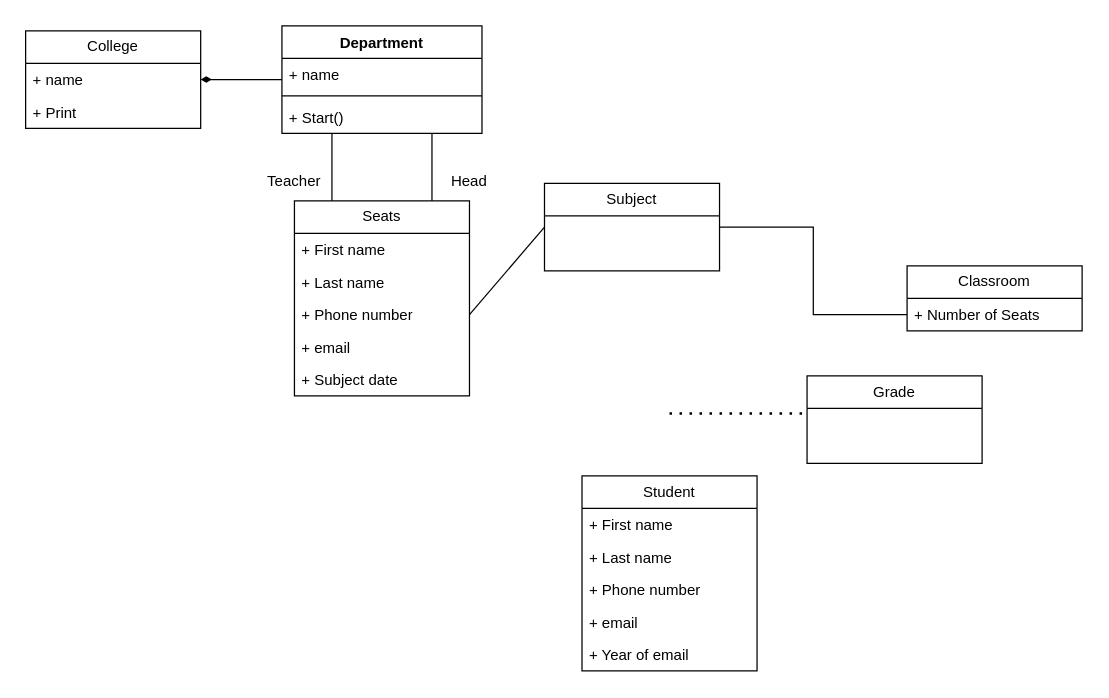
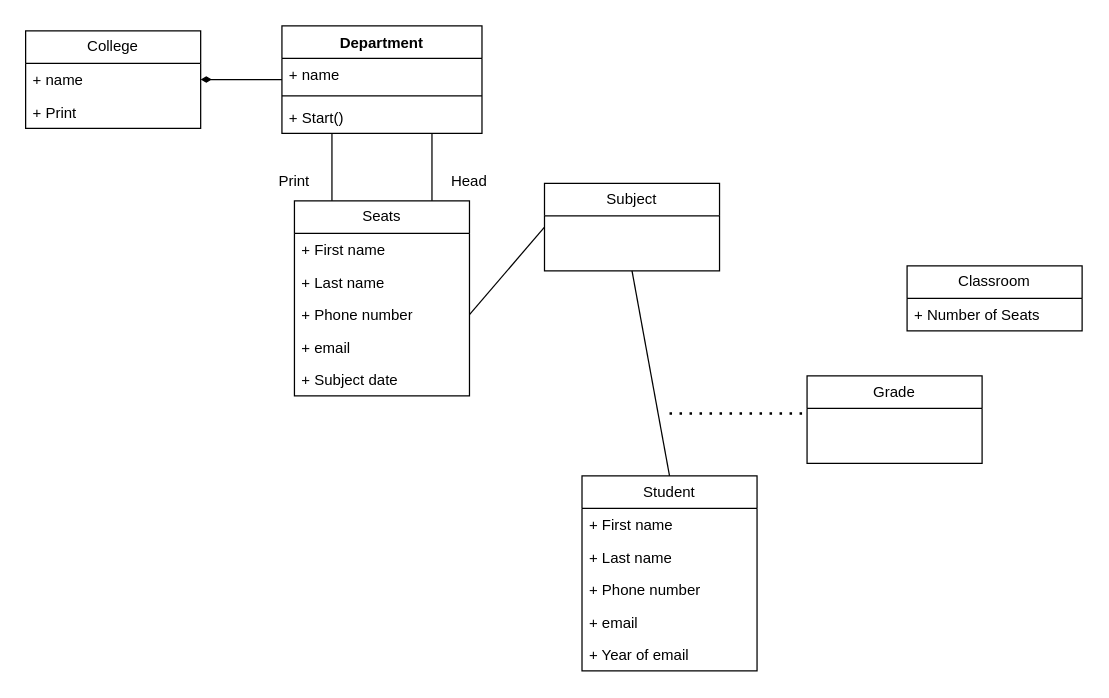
(294, 182) -> (294, 182)
(813, 270) -> none
none -> (650, 372)
